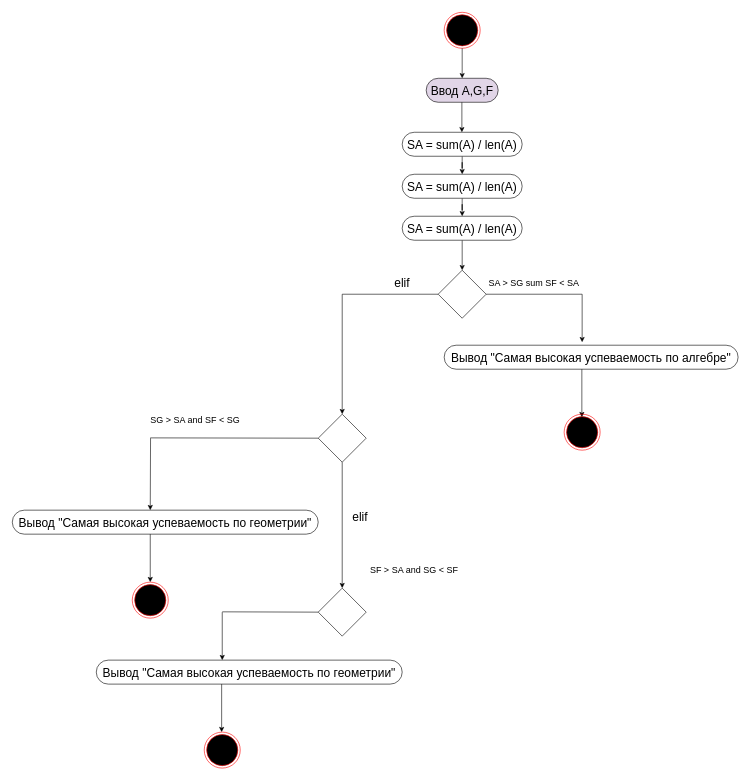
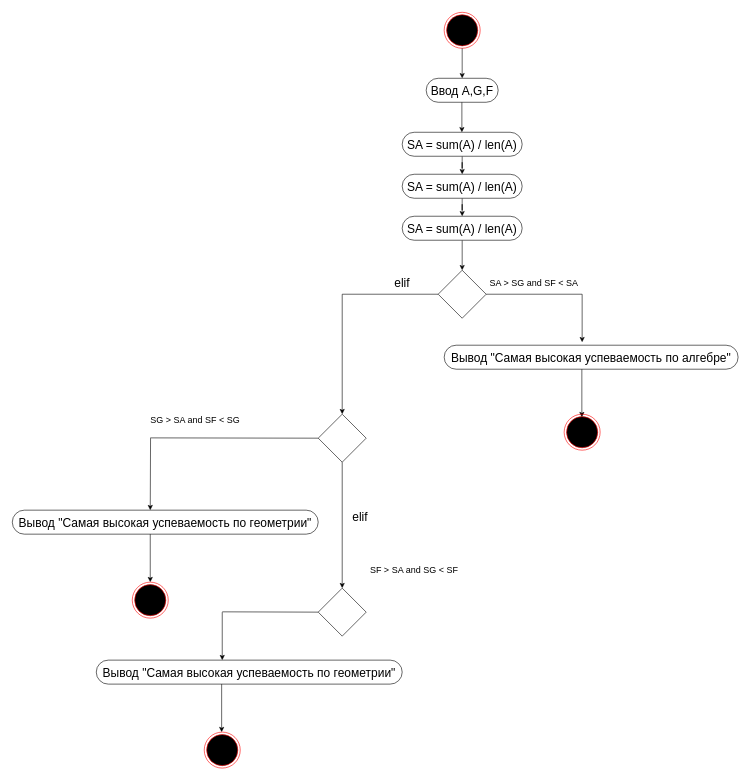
(462, 90) -> (462, 90)
(534, 282) -> (534, 282)
